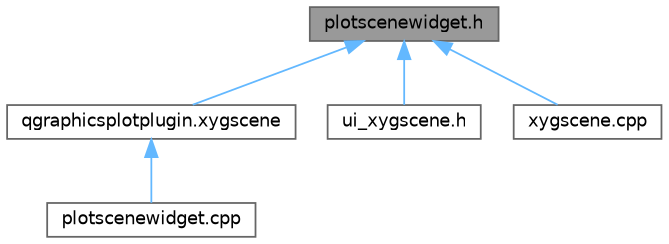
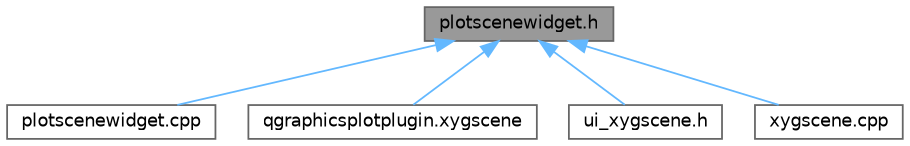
(151, 180) -> (307, 75)
